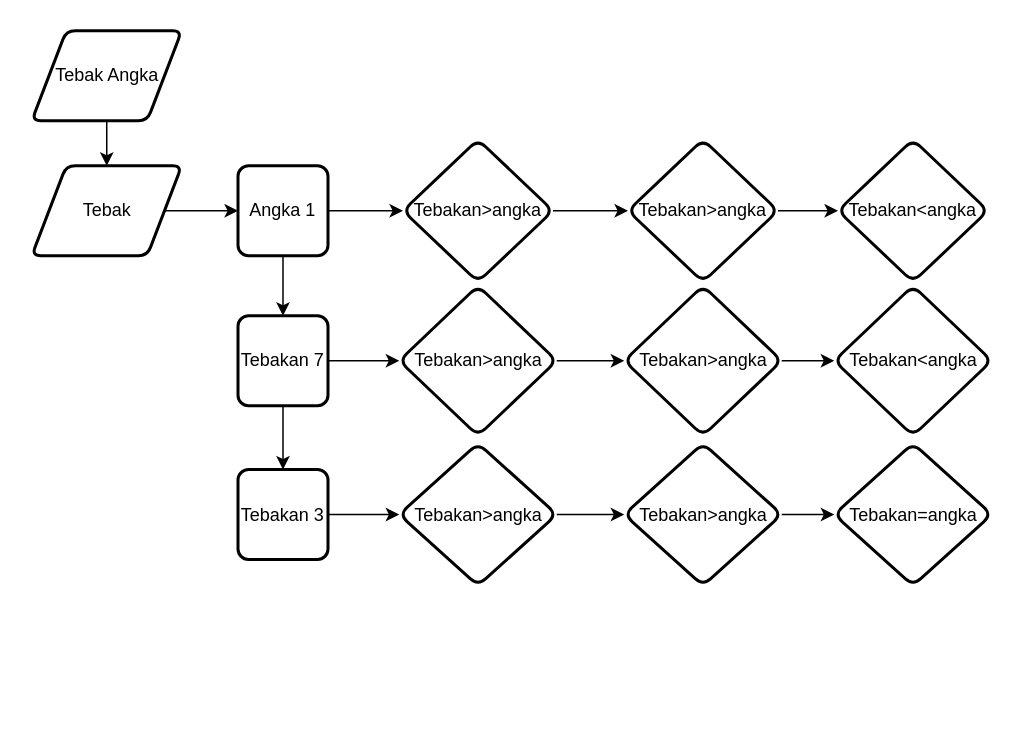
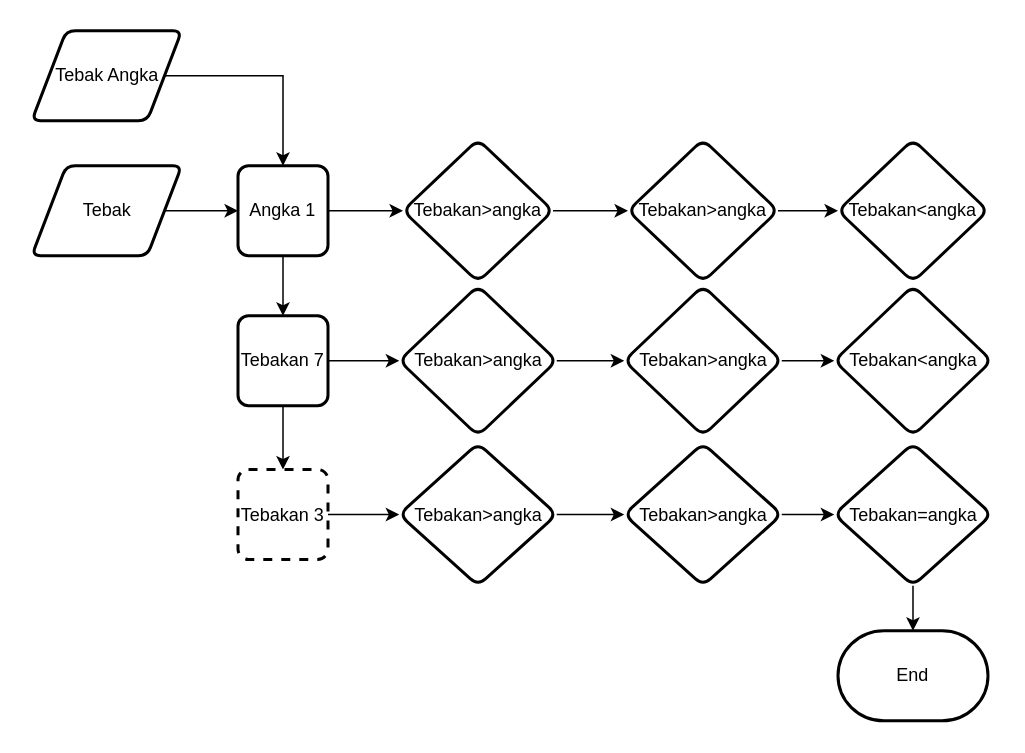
(107, 149) -> (264, 76)
(283, 515) -> (283, 515)
none -> (913, 614)
none -> (913, 676)
